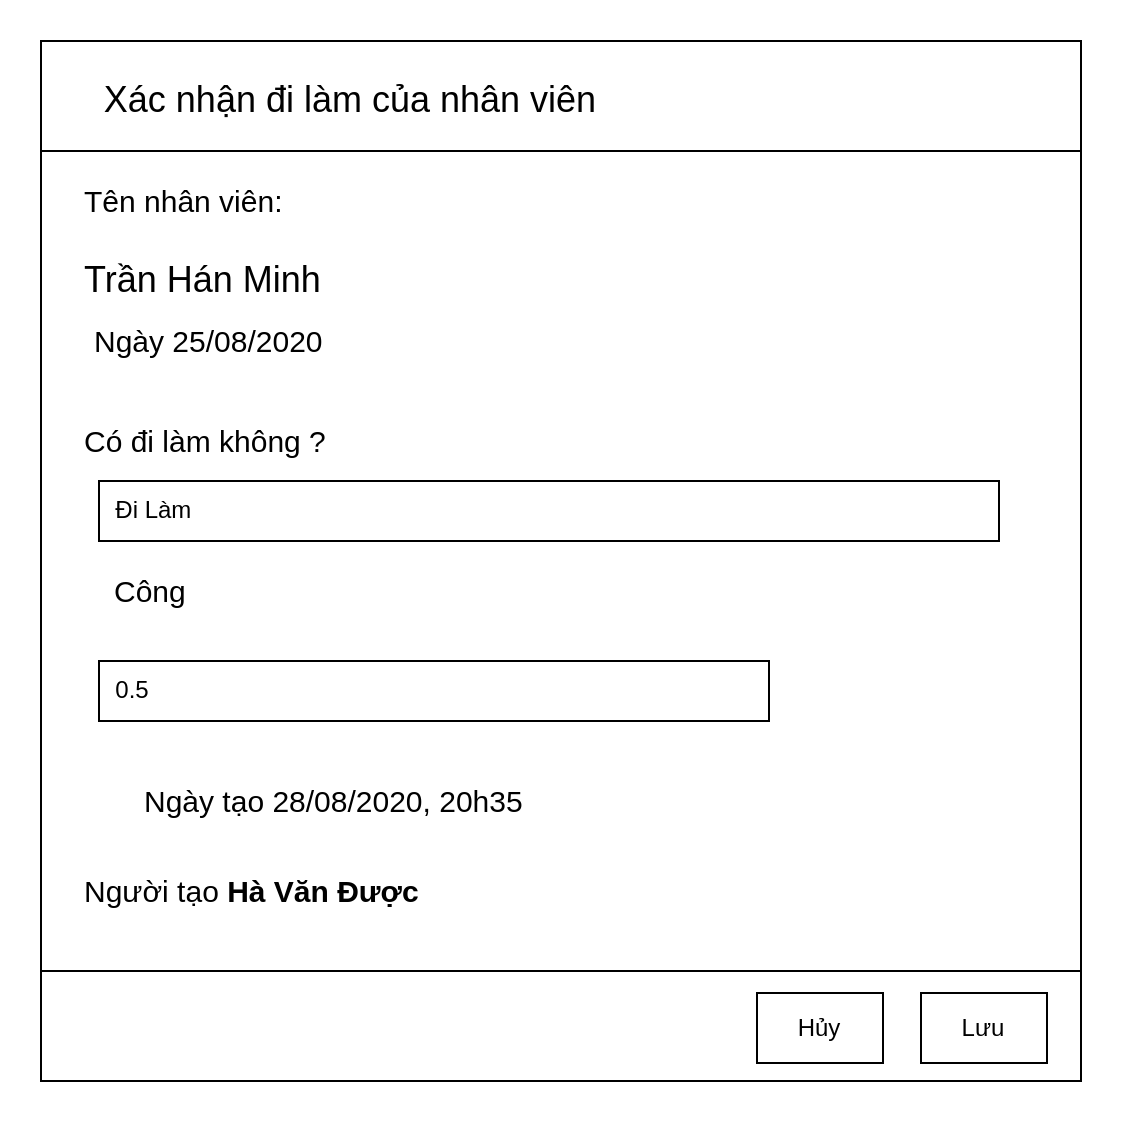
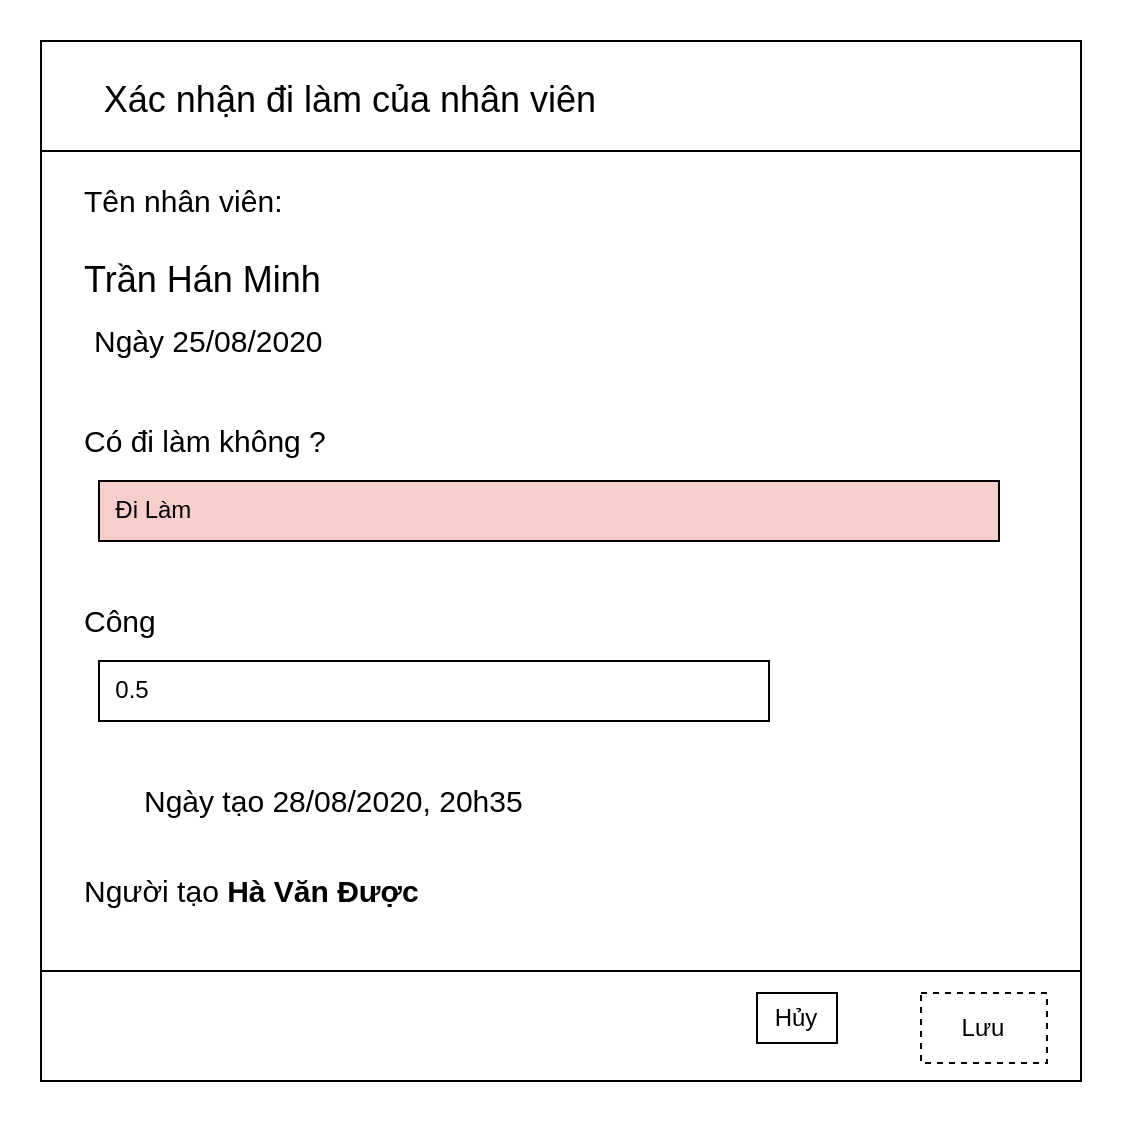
(549, 511) -> (549, 511)
(271, 591) -> (241, 621)
(820, 1028) -> (797, 1018)
(984, 1028) -> (984, 1028)
